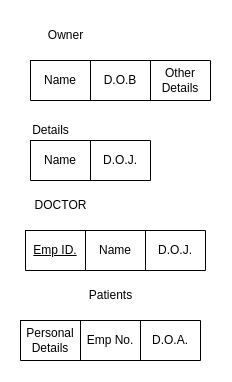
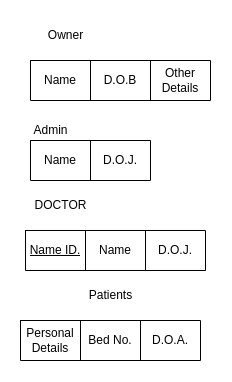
(51, 131) -> (51, 131)
(56, 251) -> (56, 251)
(111, 341) -> (111, 341)
